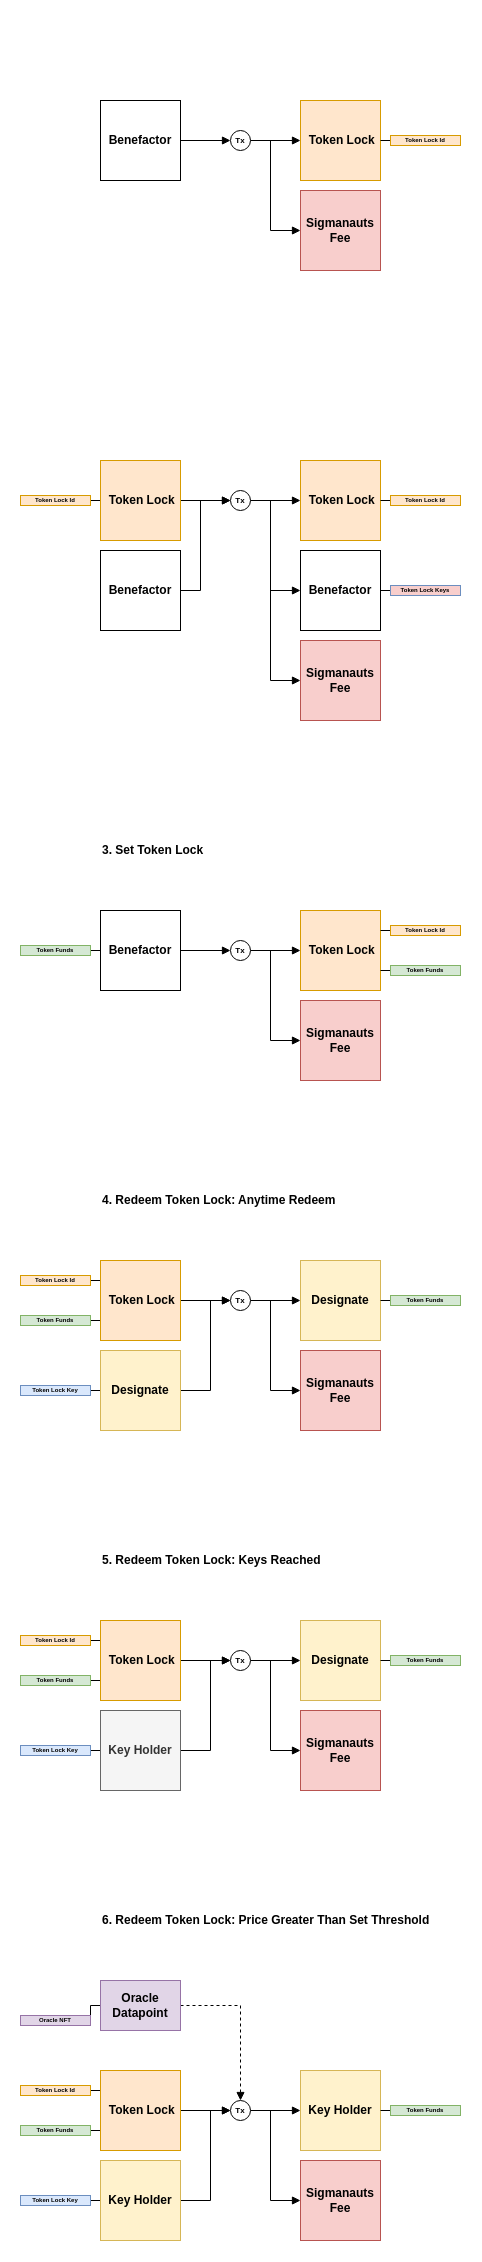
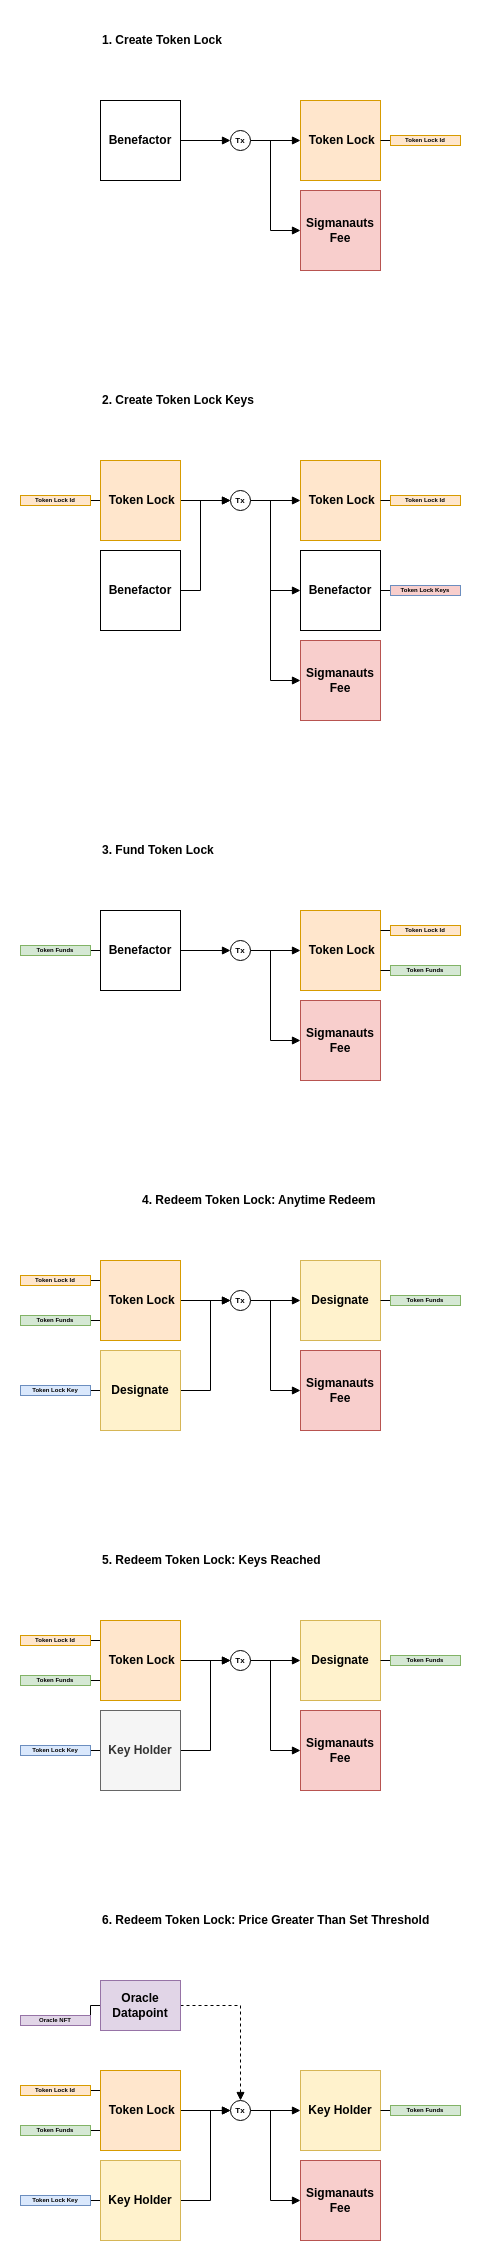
none -> (181, 41)
none -> (181, 401)
(153, 851) -> (157, 851)
(256, 1201) -> (296, 1201)
